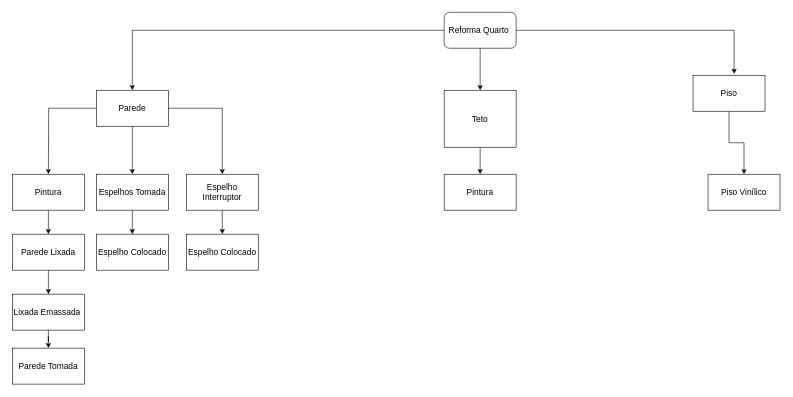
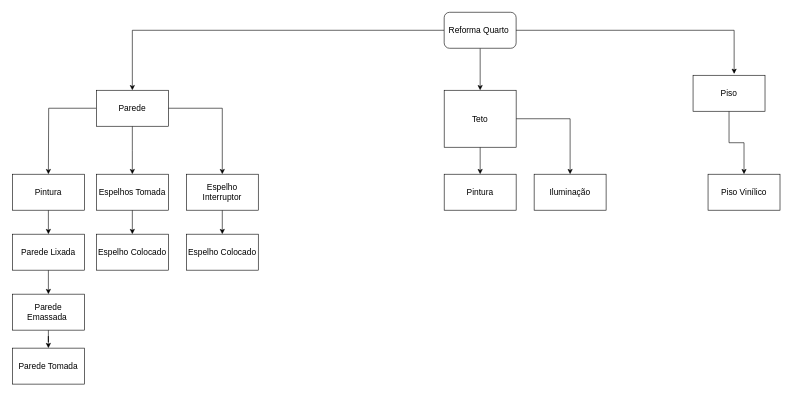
none -> (570, 168)
none -> (570, 192)
(48, 312) -> (48, 312)
